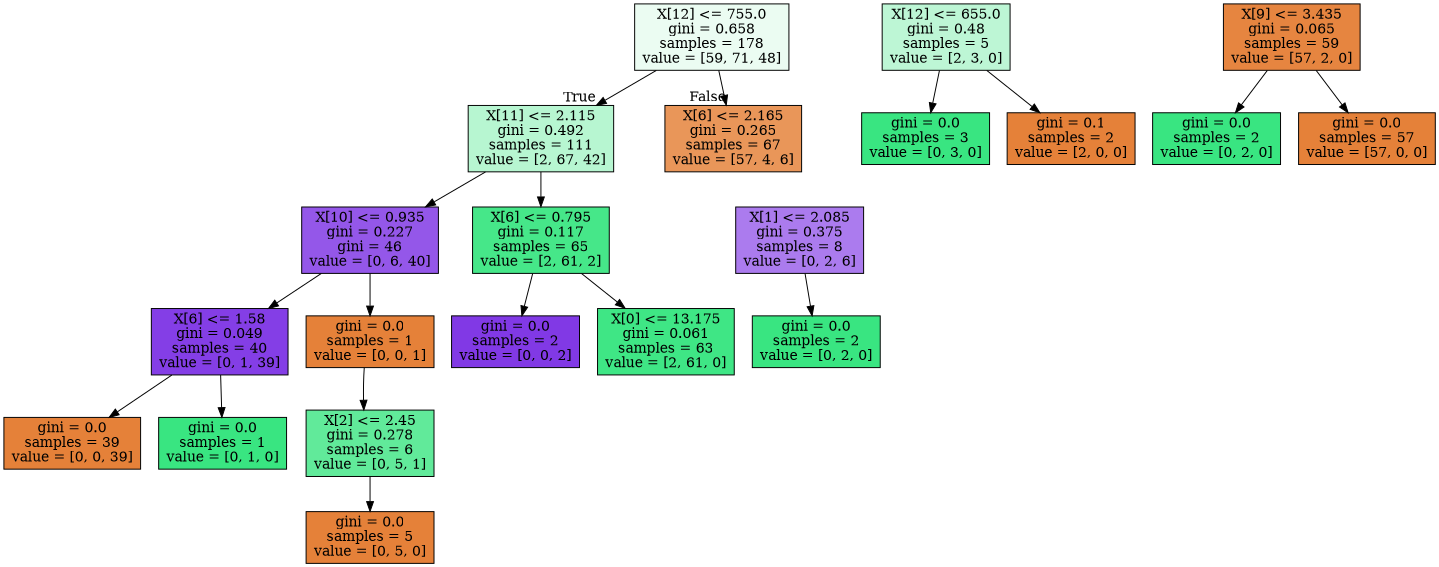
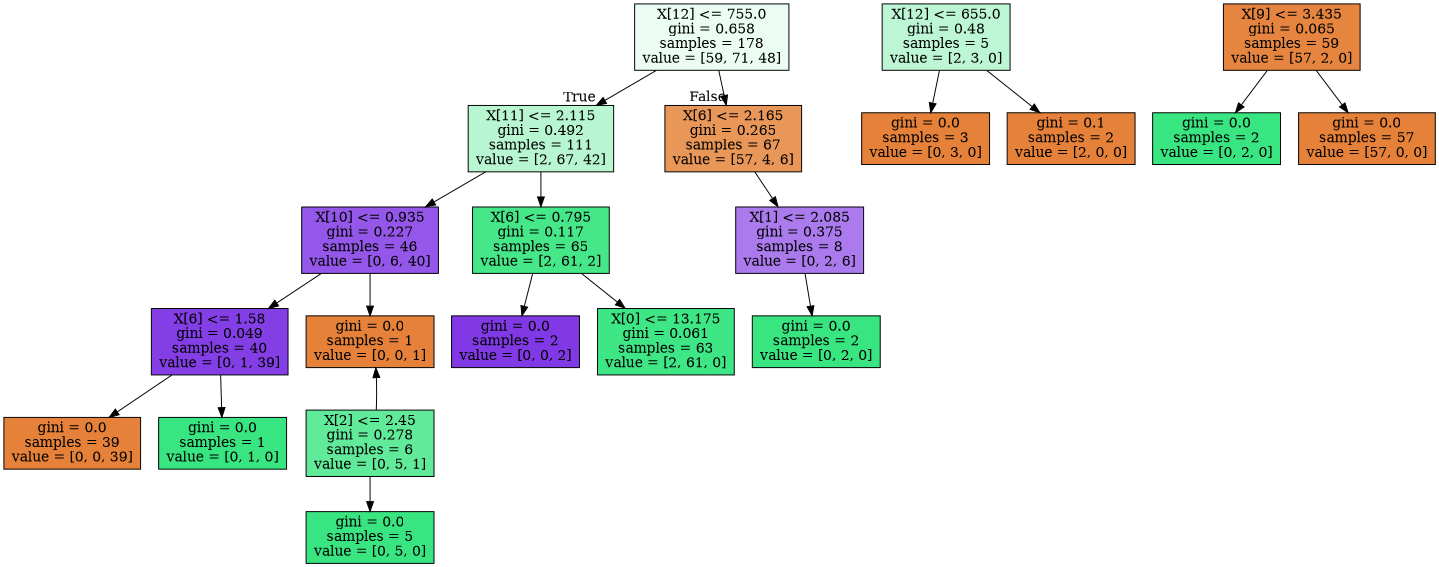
(926, 139) -> (926, 139)
none -> (764, 185)
(370, 240) -> (370, 240)
(364, 384) -> (377, 394)
(370, 538) -> (370, 538)
